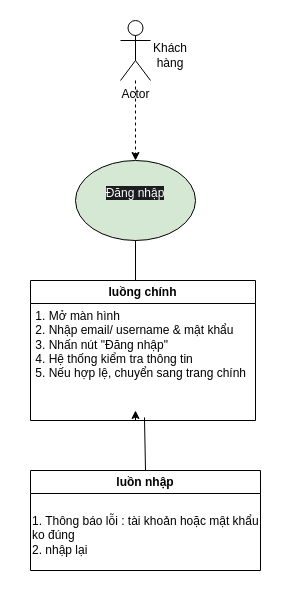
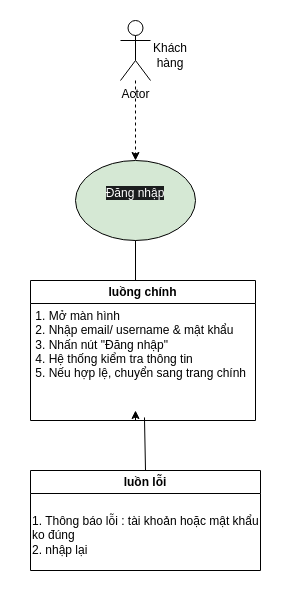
(146, 483) -> (146, 483)
